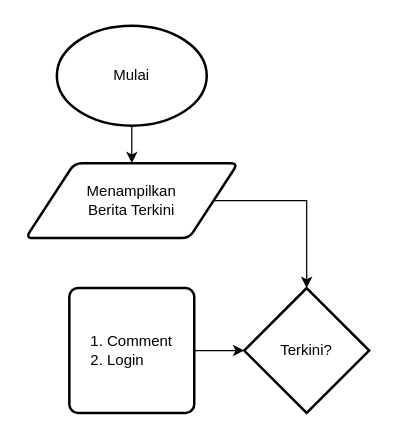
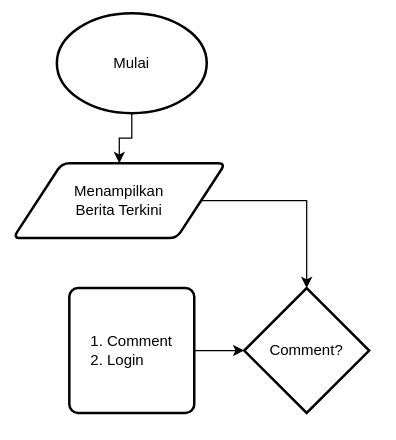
(132, 76) -> (132, 63)
(132, 201) -> (119, 201)
(307, 351) -> (307, 351)
